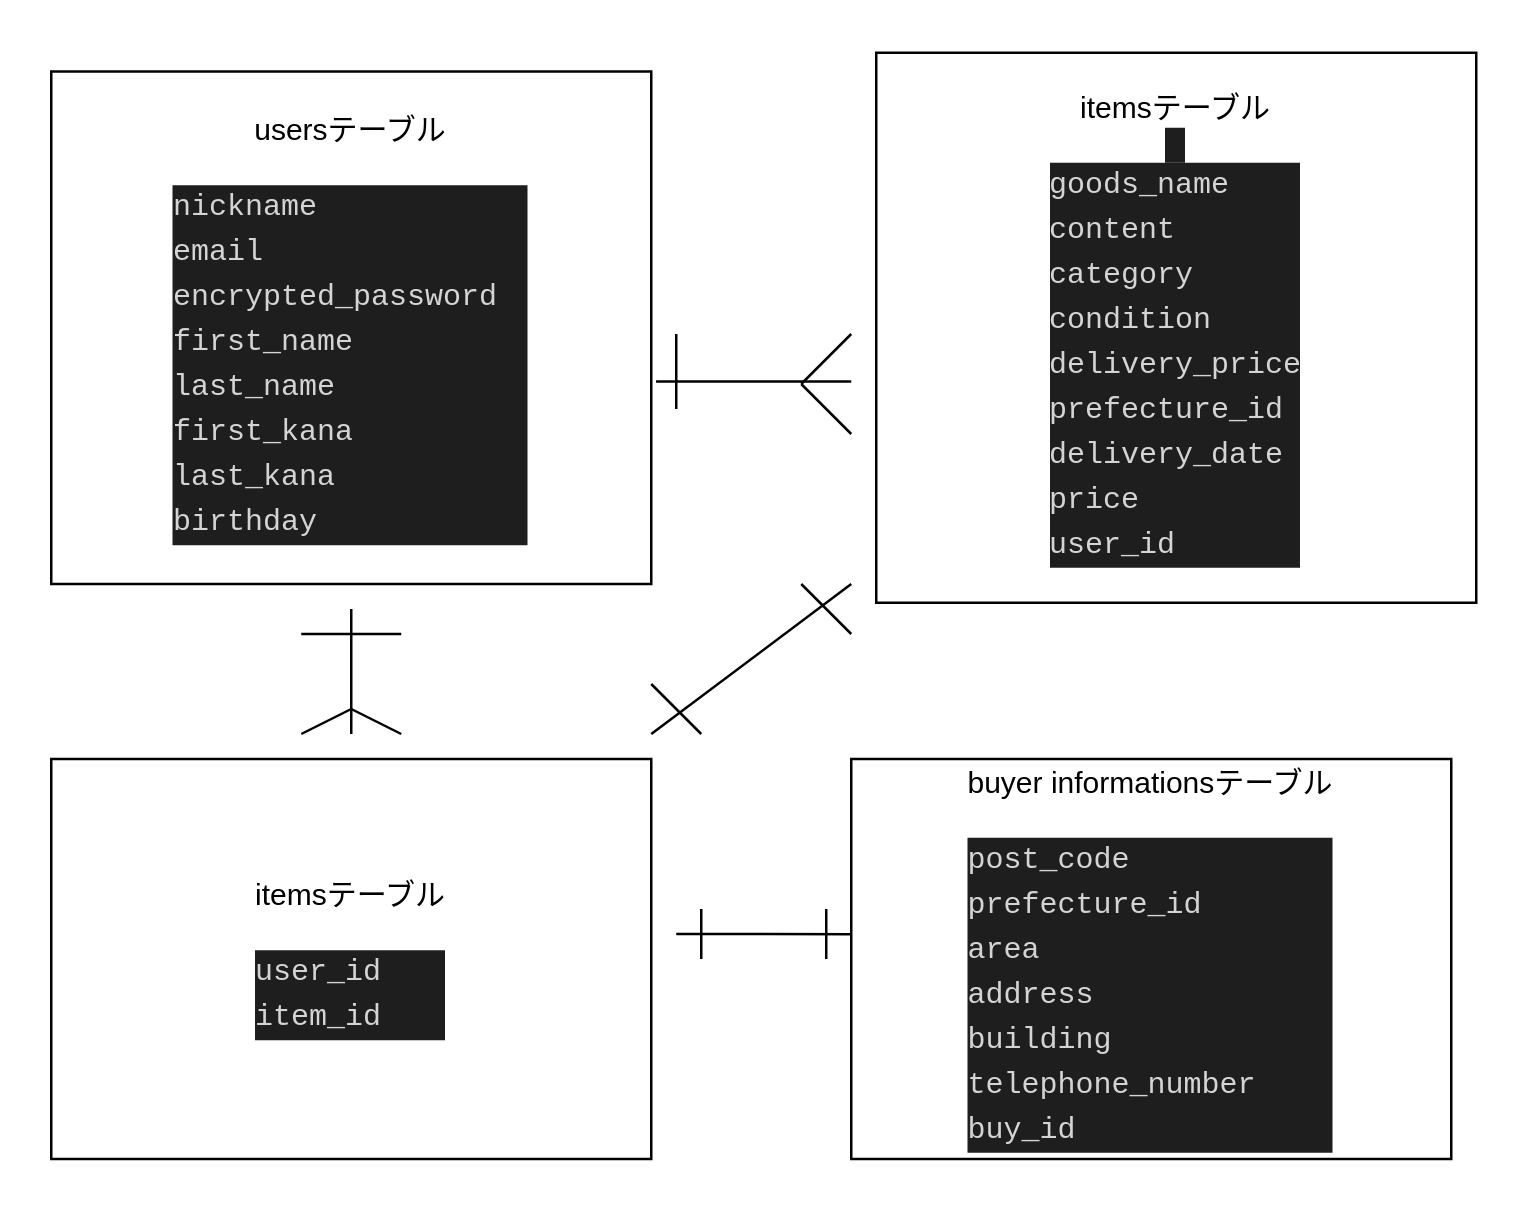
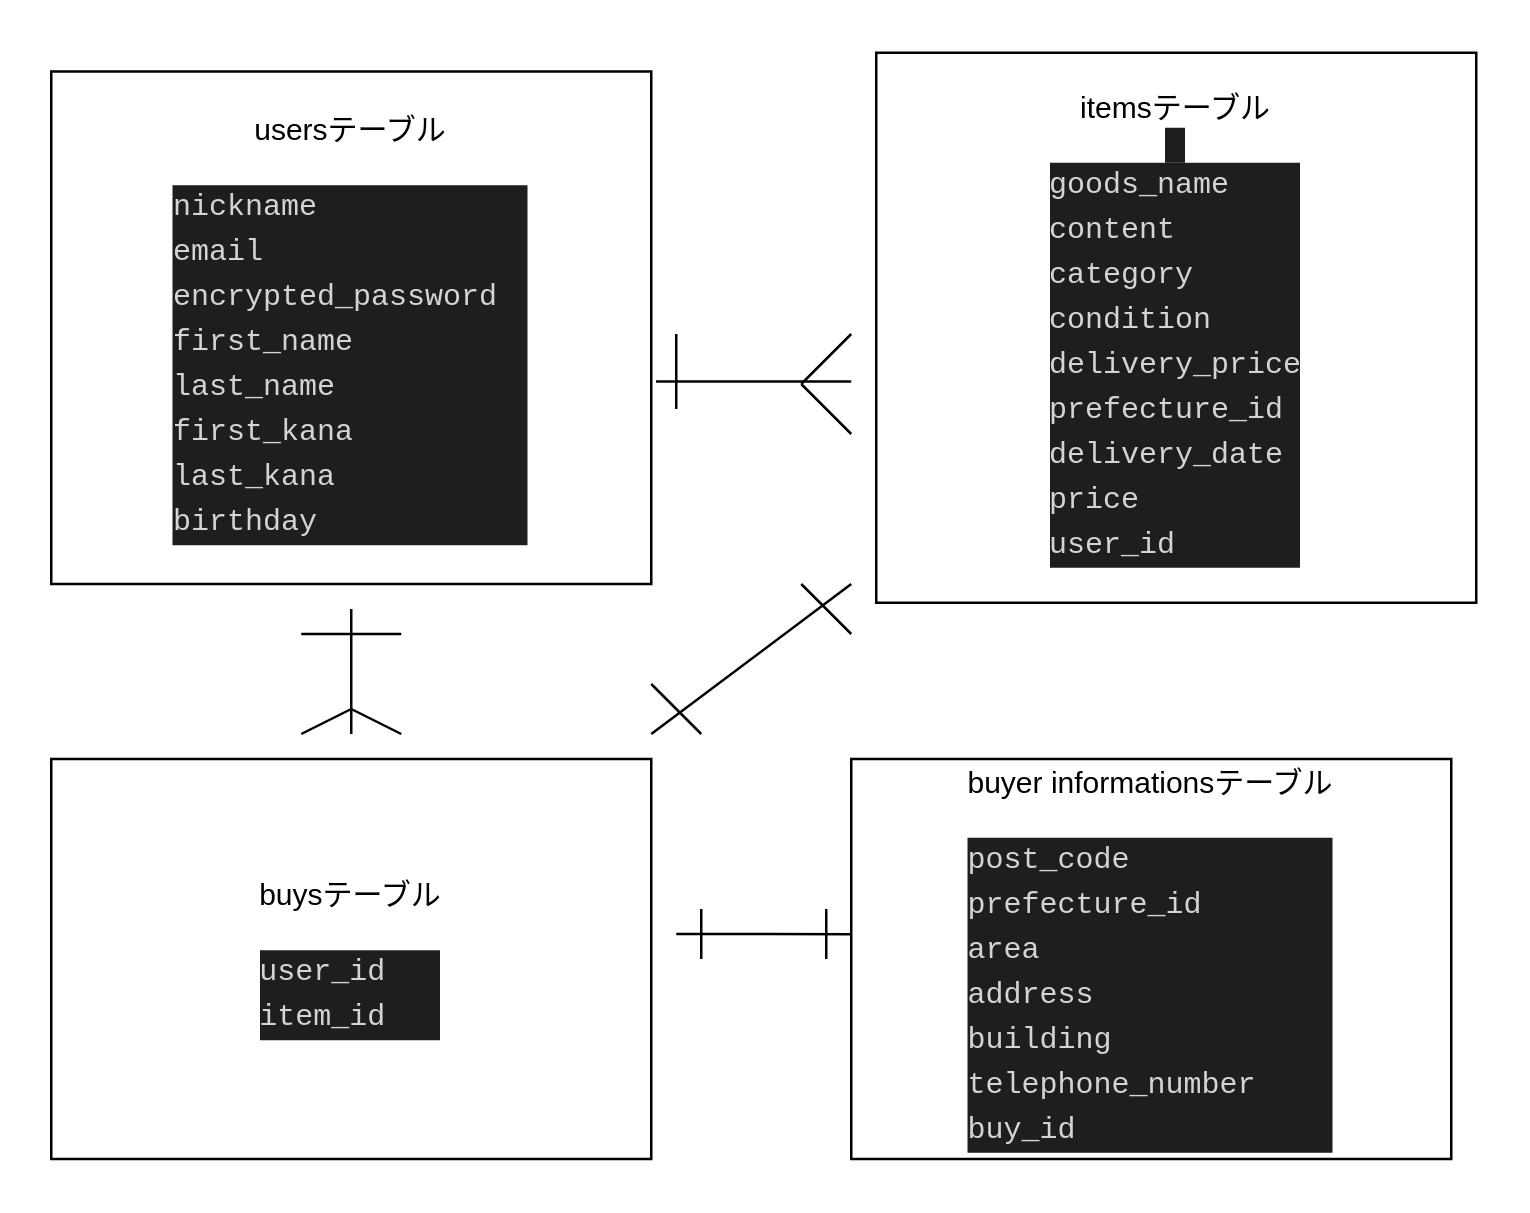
(351, 959) -> (351, 959)
